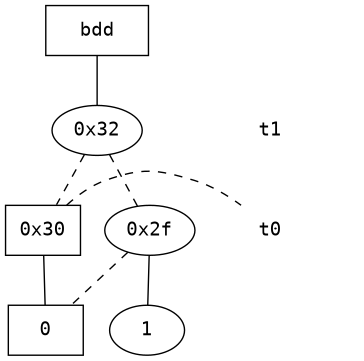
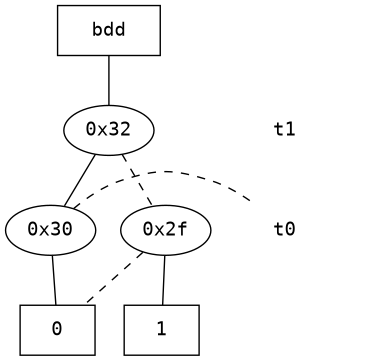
(70, 180) -> (80, 180)
(43, 230) -> (51, 230)
(147, 330) -> (162, 330)
